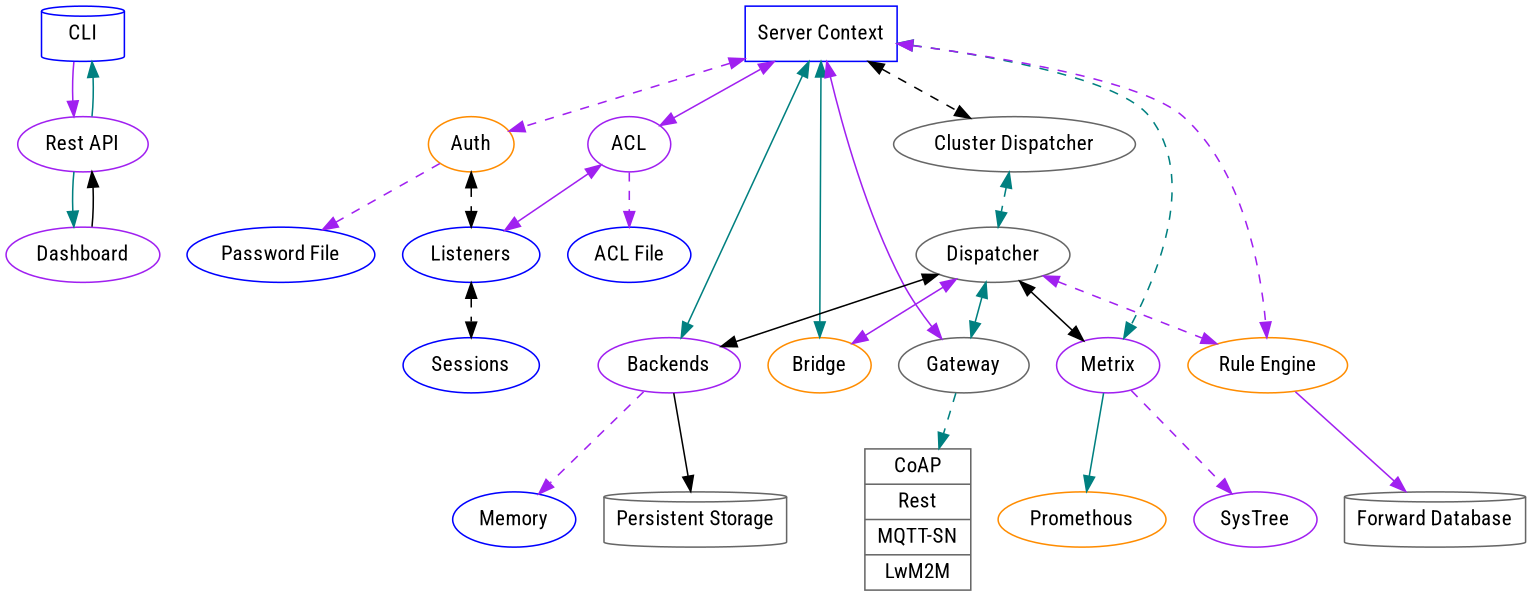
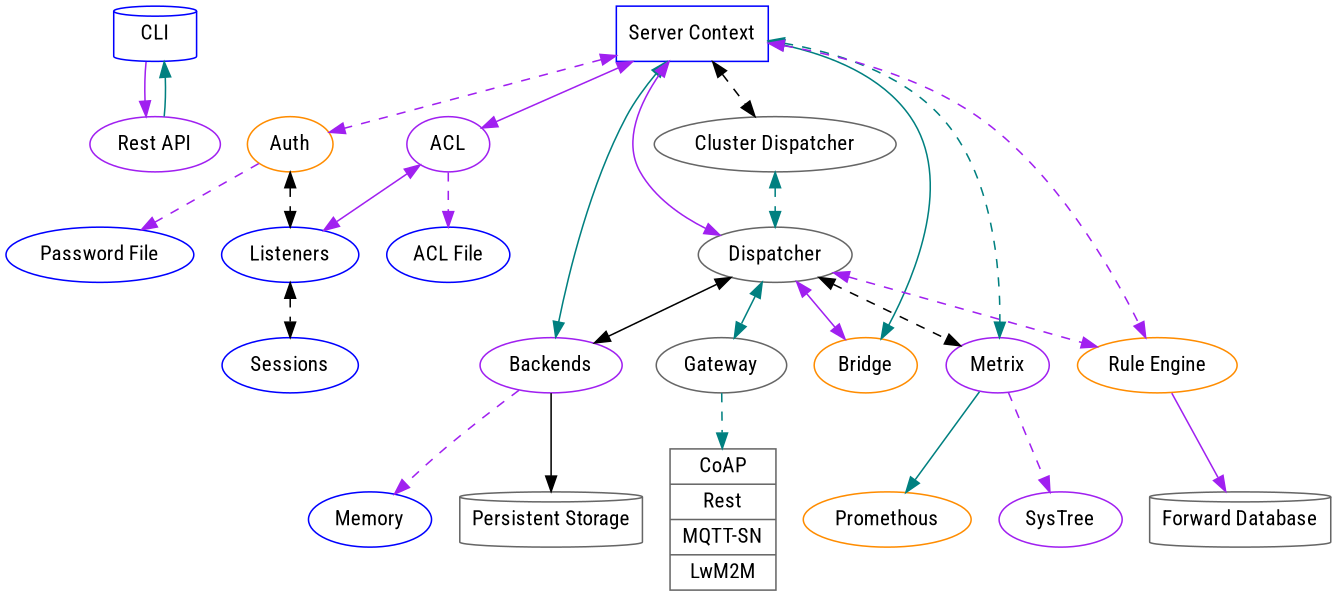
(870, 207) -> (637, 164)
(83, 255) -> none
(1052, 311) -> (884, 309)
